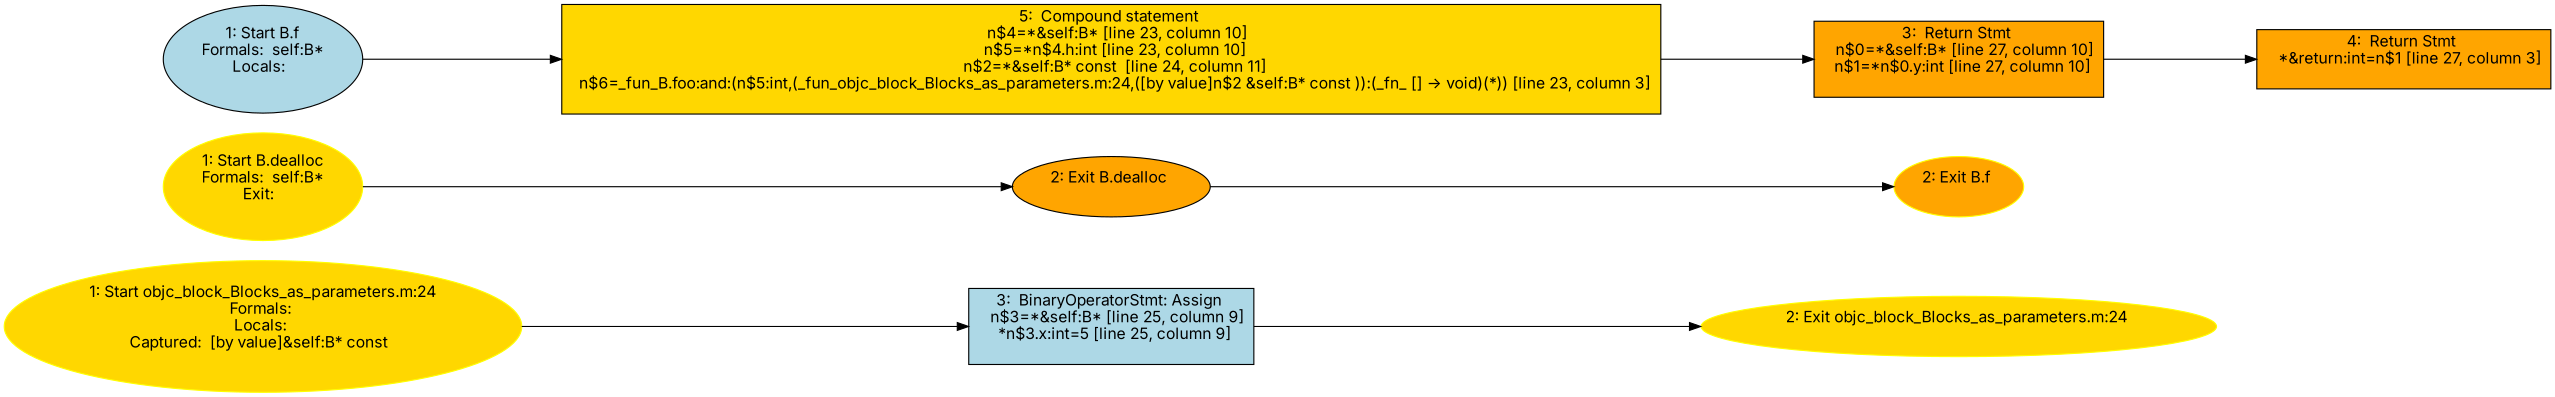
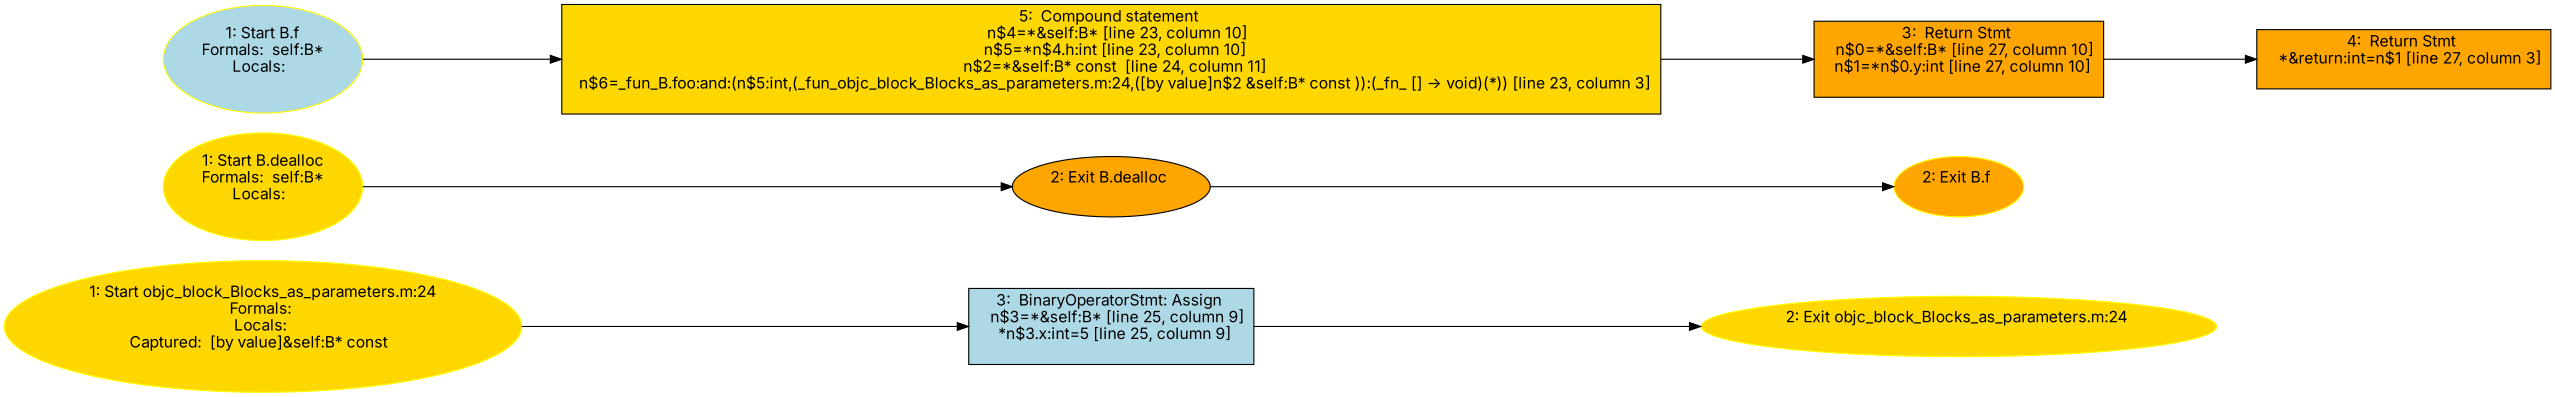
(263, 59) -> (263, 59)
(263, 187) -> (263, 187)
